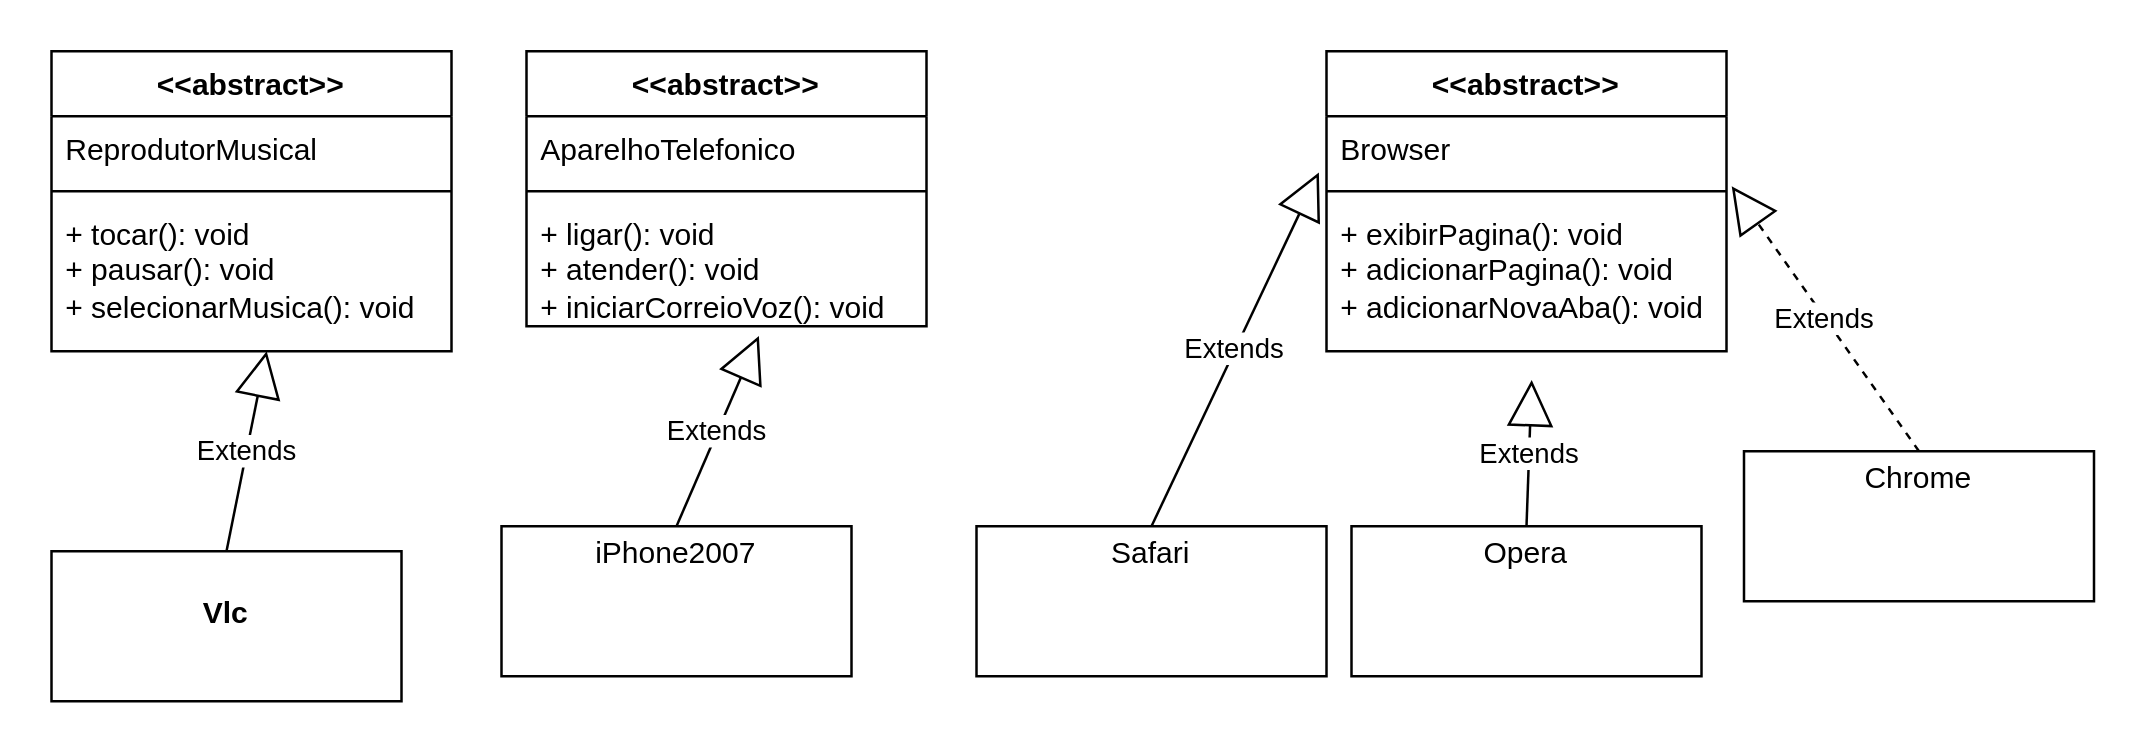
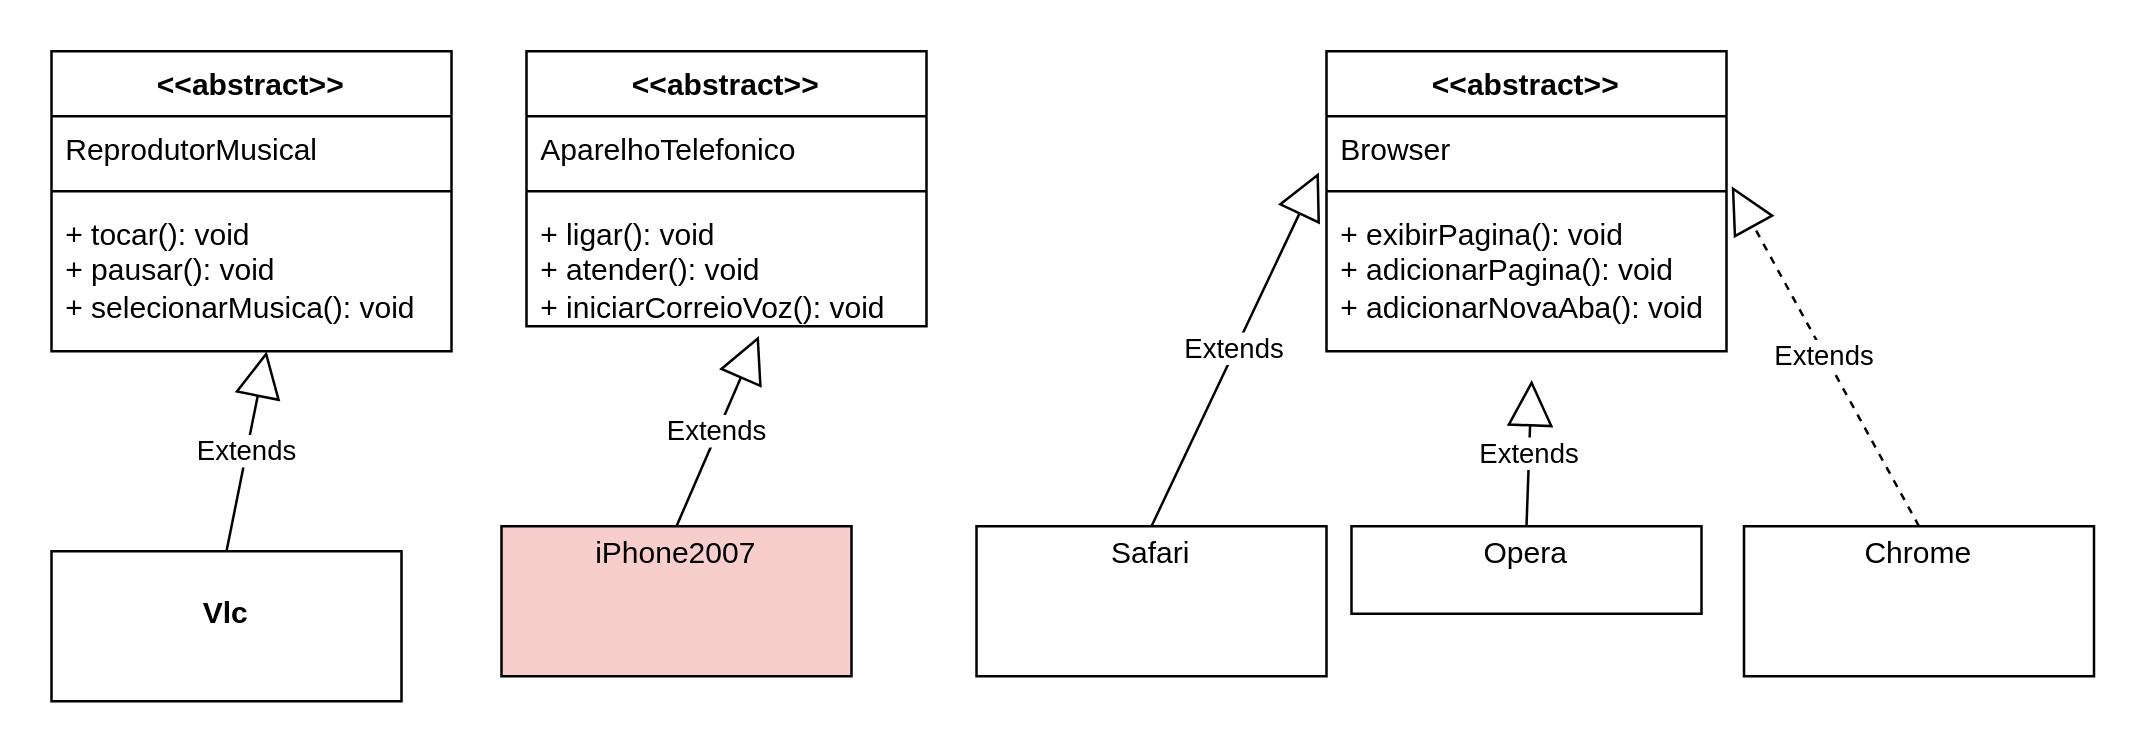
(1919, 526) -> (1919, 601)
(676, 601) -> (676, 601)
(1526, 601) -> (1526, 570)
